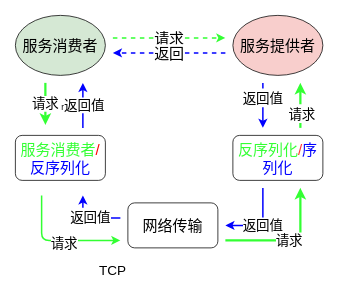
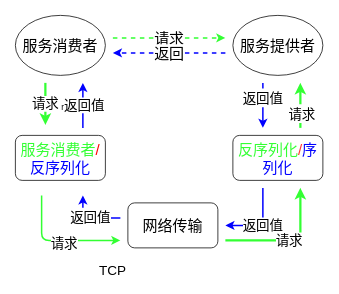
(60, 45) -> (60, 45)
(278, 45) -> (278, 45)
